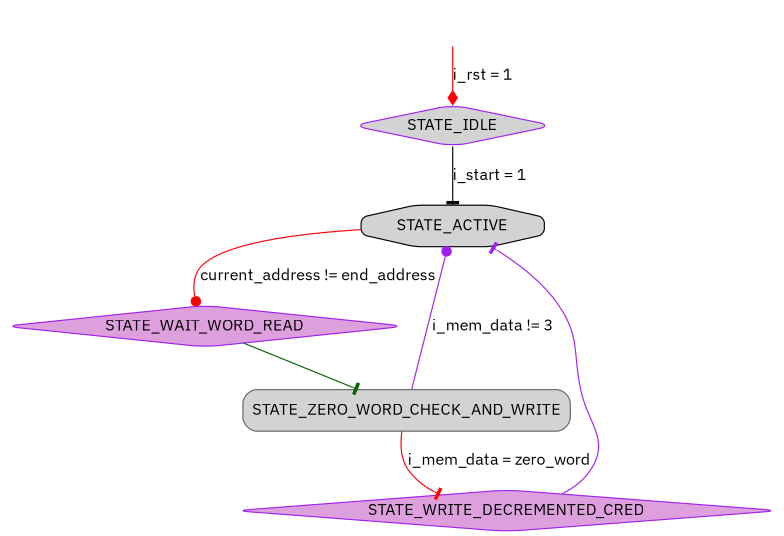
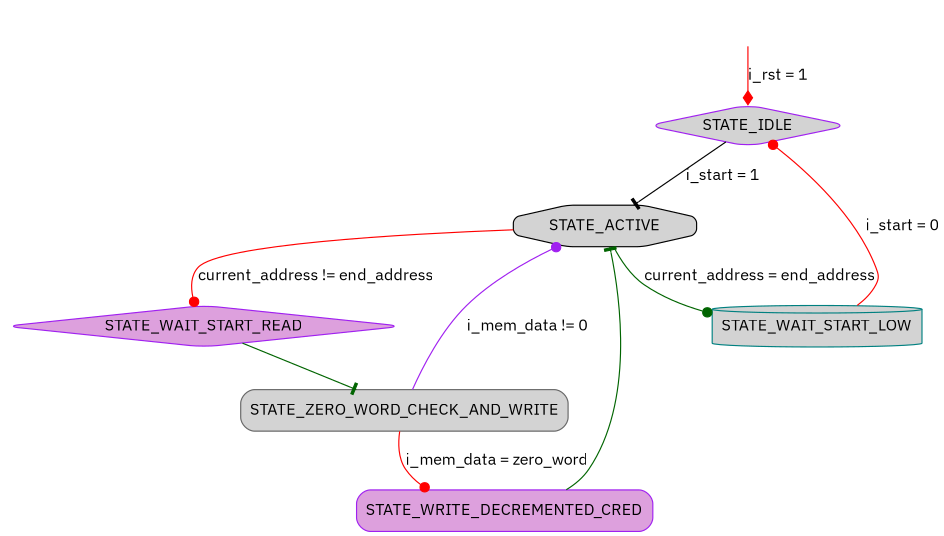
(205, 326) -> (204, 326)
(493, 326) -> (528, 326)
none -> (817, 326)
(577, 366) -> (619, 379)
(407, 468) -> (402, 461)
(507, 511) -> (505, 511)
